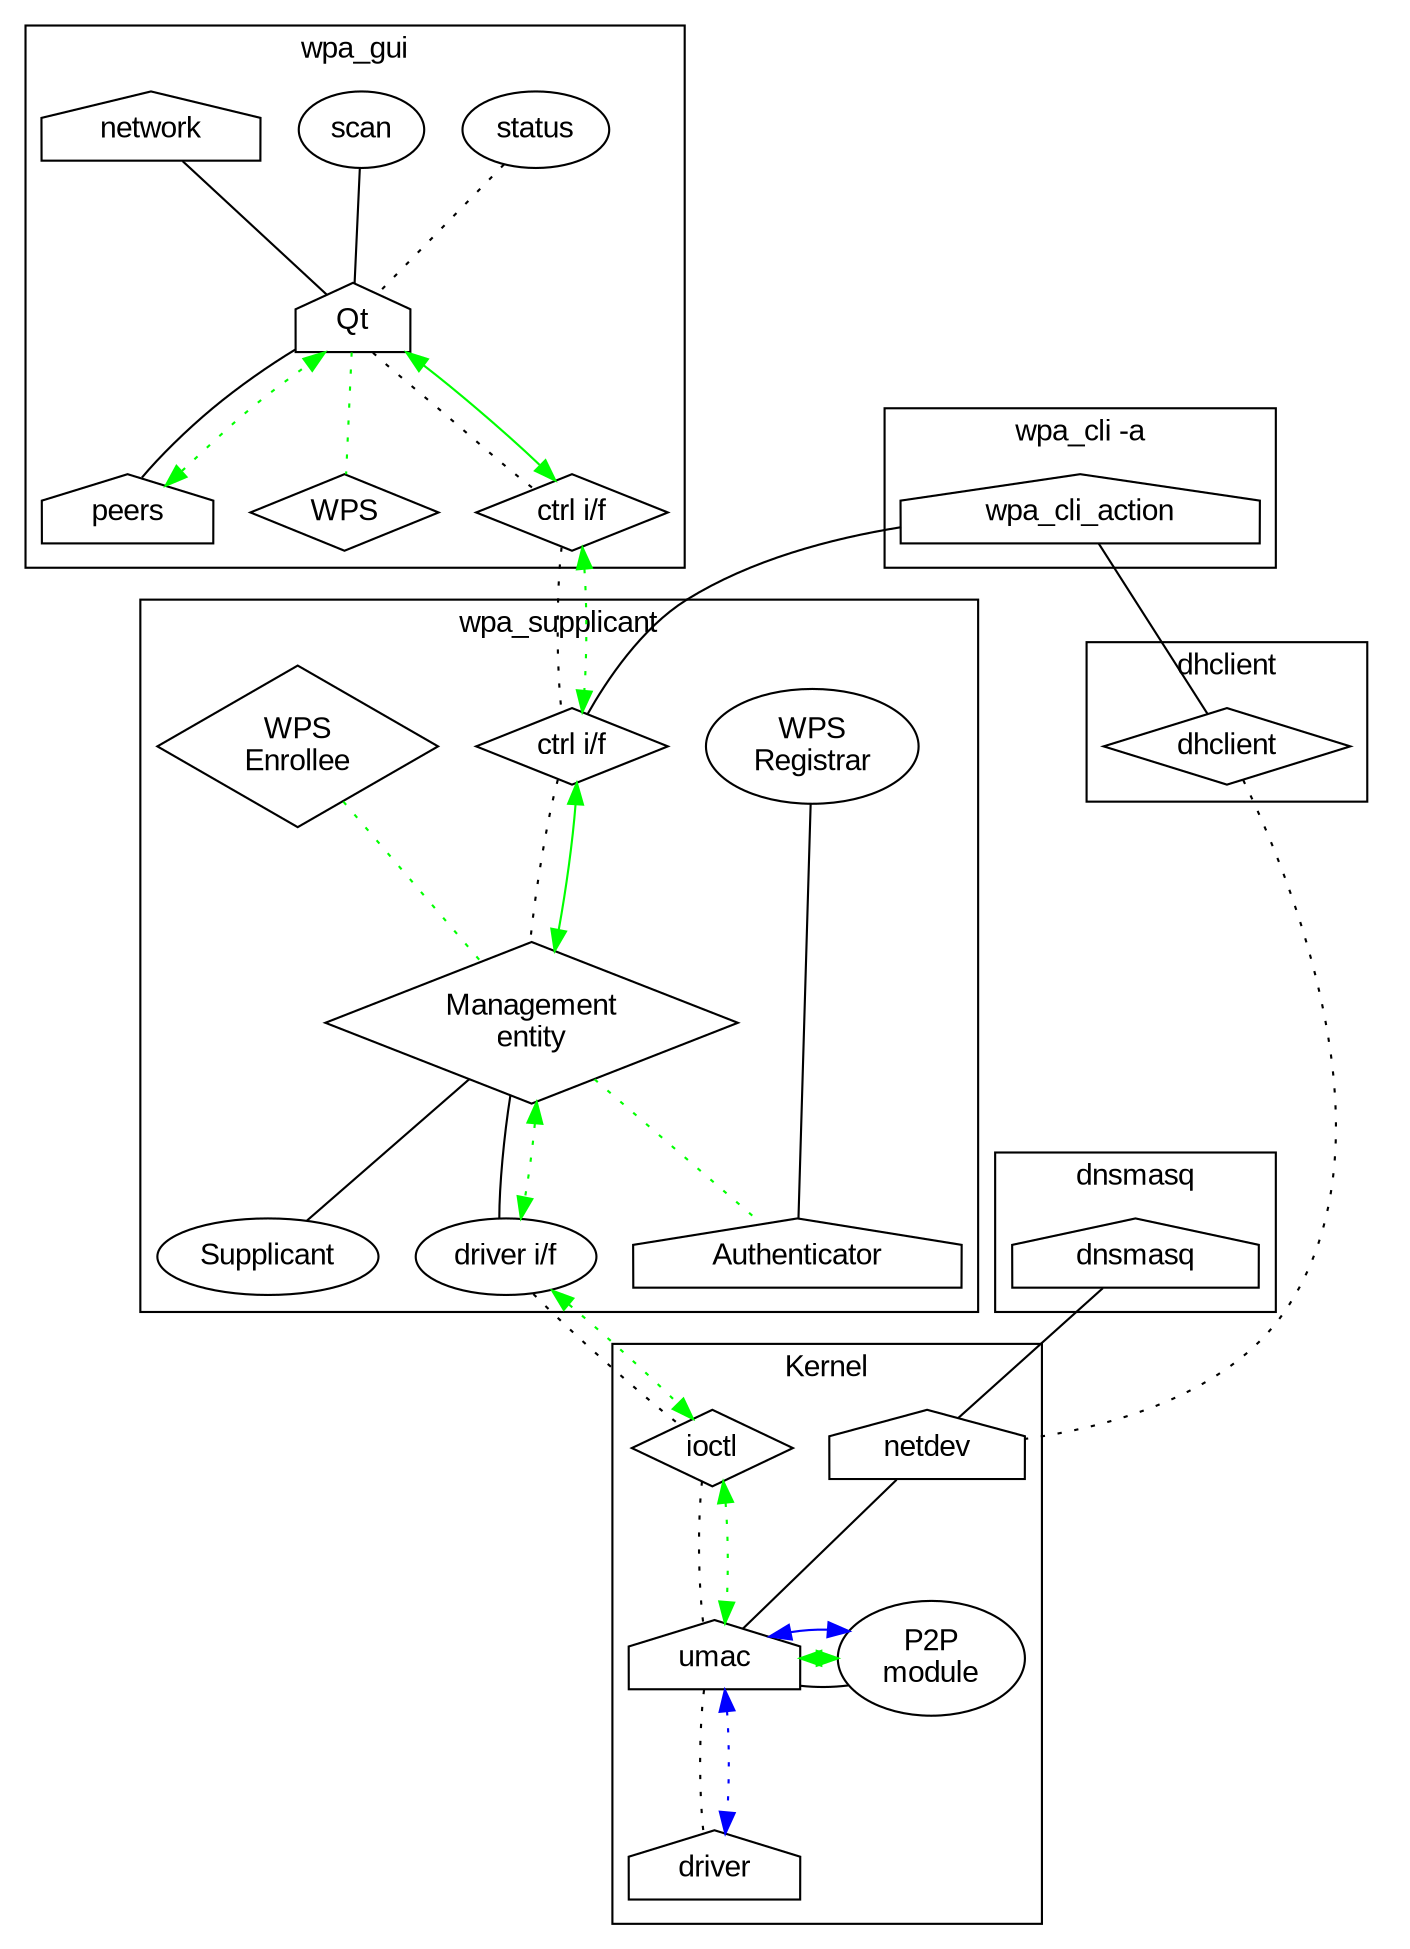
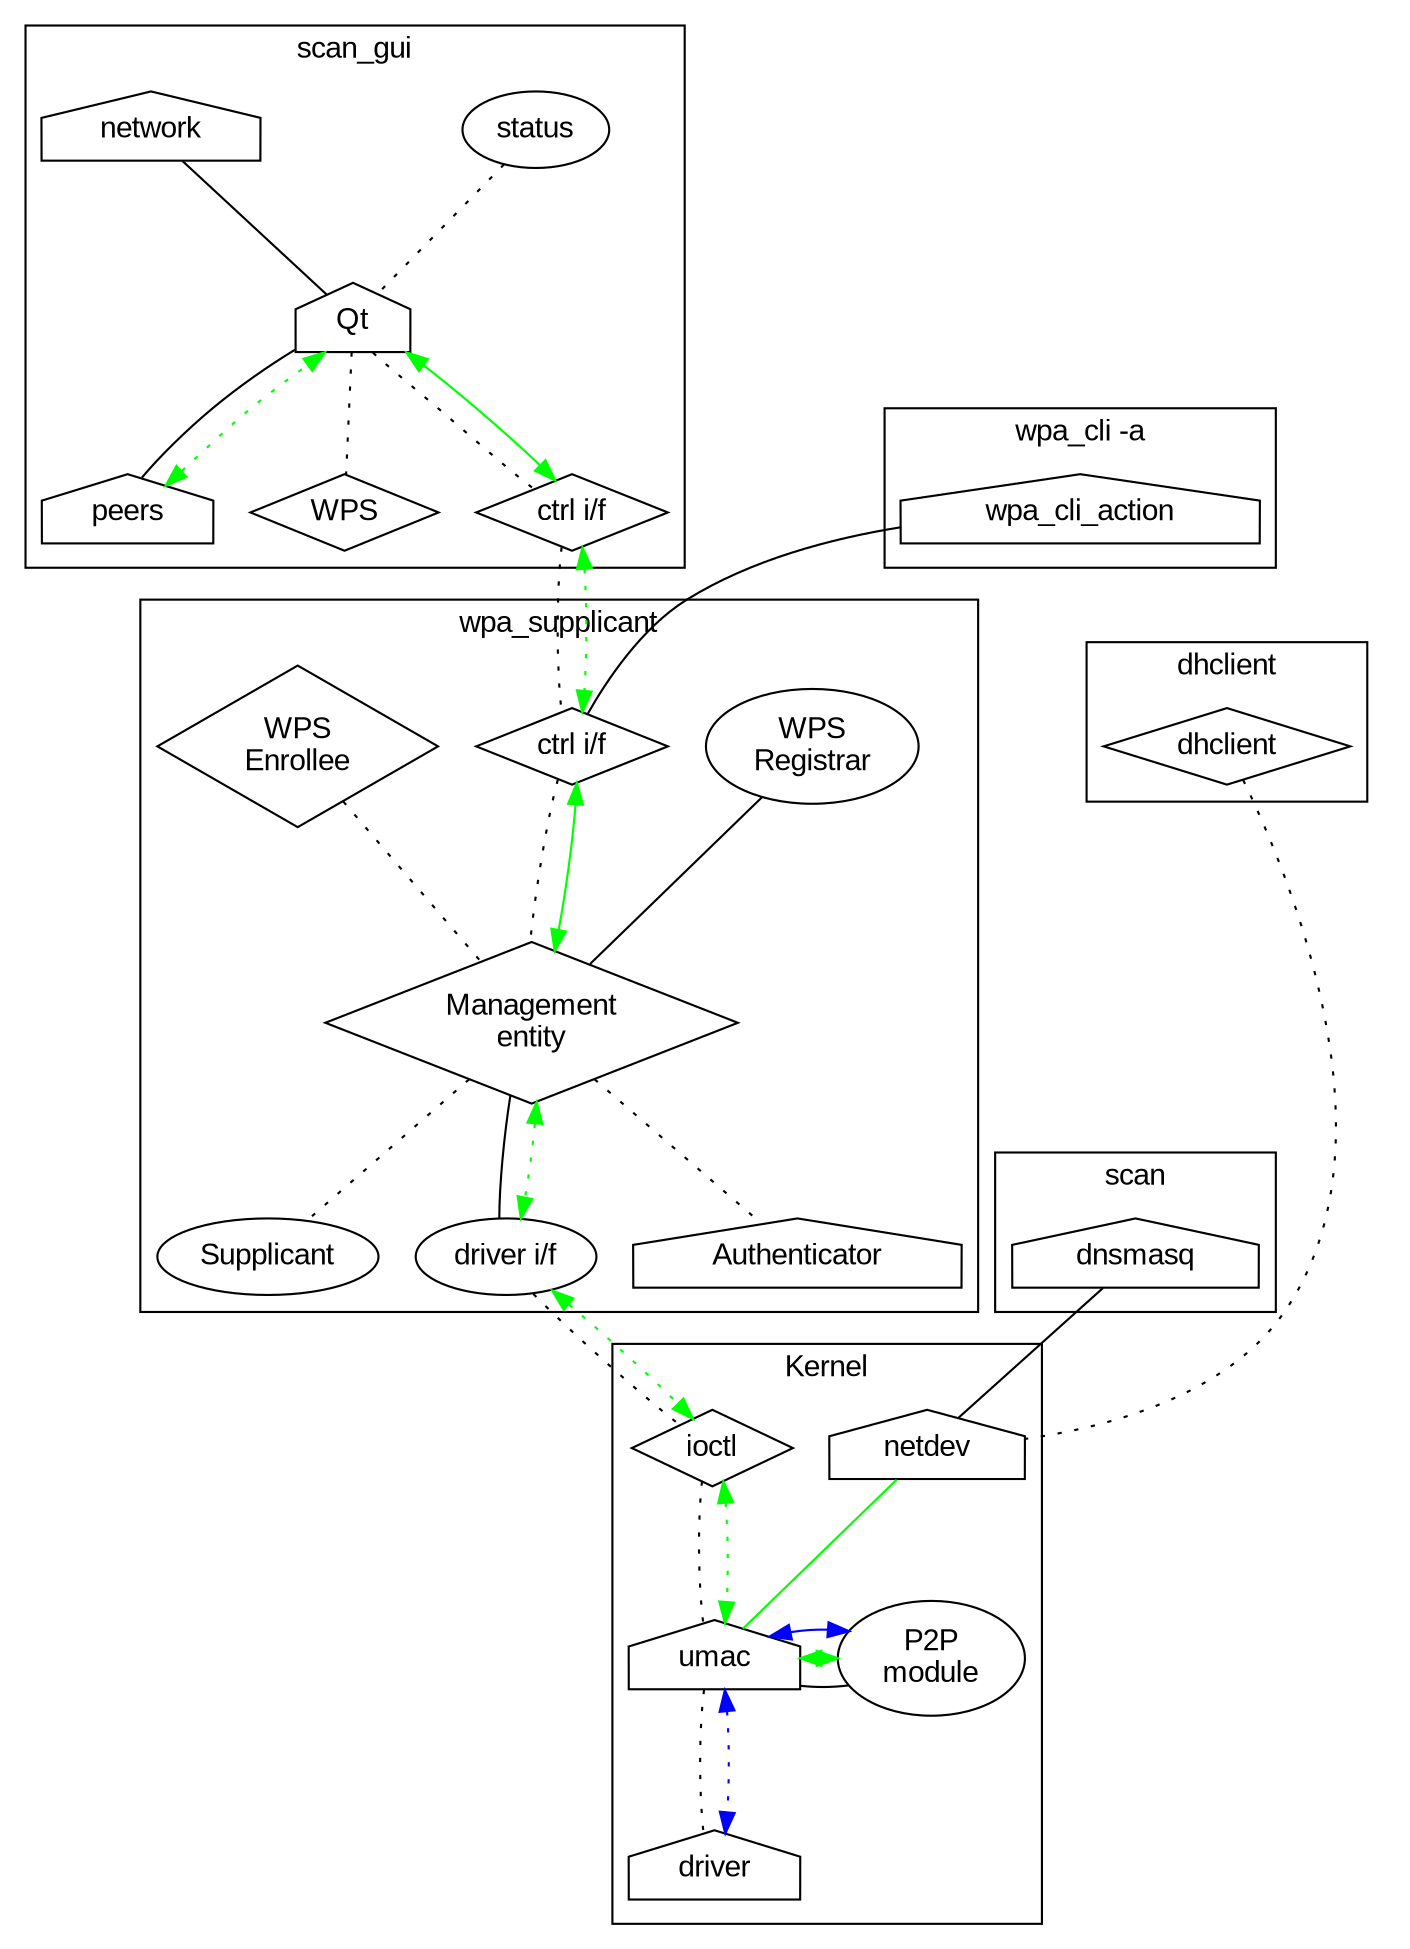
(355, 50) -> (355, 50)
(361, 130) -> none
(349, 413) -> (349, 413)
(1153, 629) -> none
(412, 881) -> (412, 881)
(805, 1011) -> (676, 881)
(388, 1150) -> (388, 1150)
(678, 1152) -> (678, 1152)
(1135, 1177) -> (1135, 1177)
(820, 1554) -> (820, 1554)
